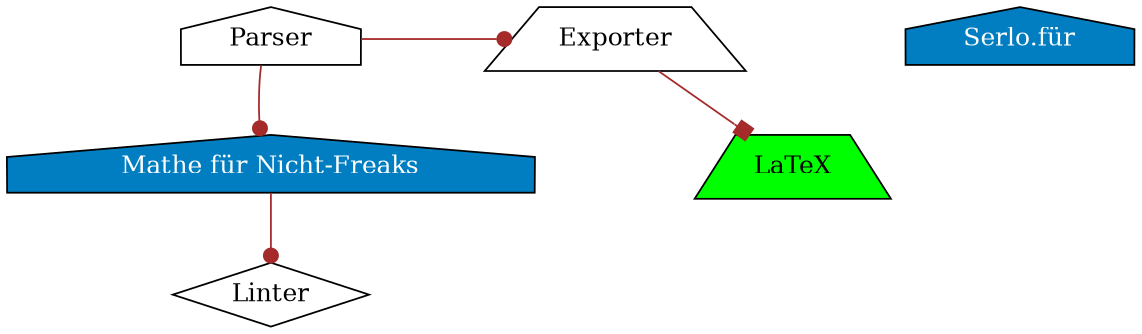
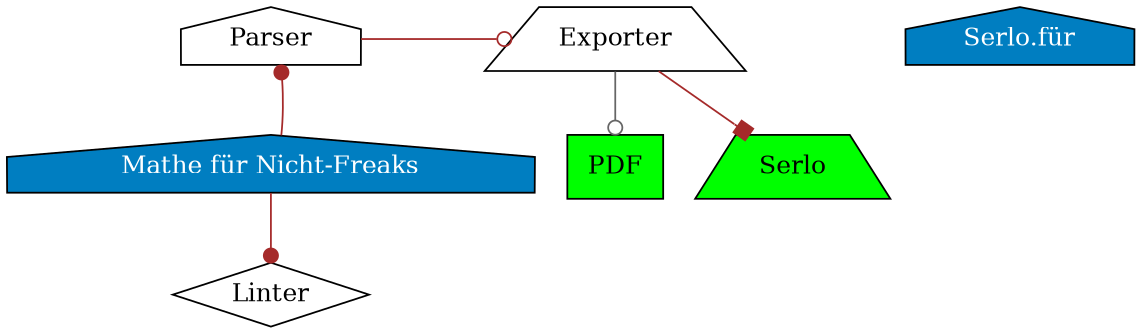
(429, 39) -> (429, 39)
(259, 93) -> (283, 107)
none -> (615, 167)
(793, 167) -> (793, 167)
